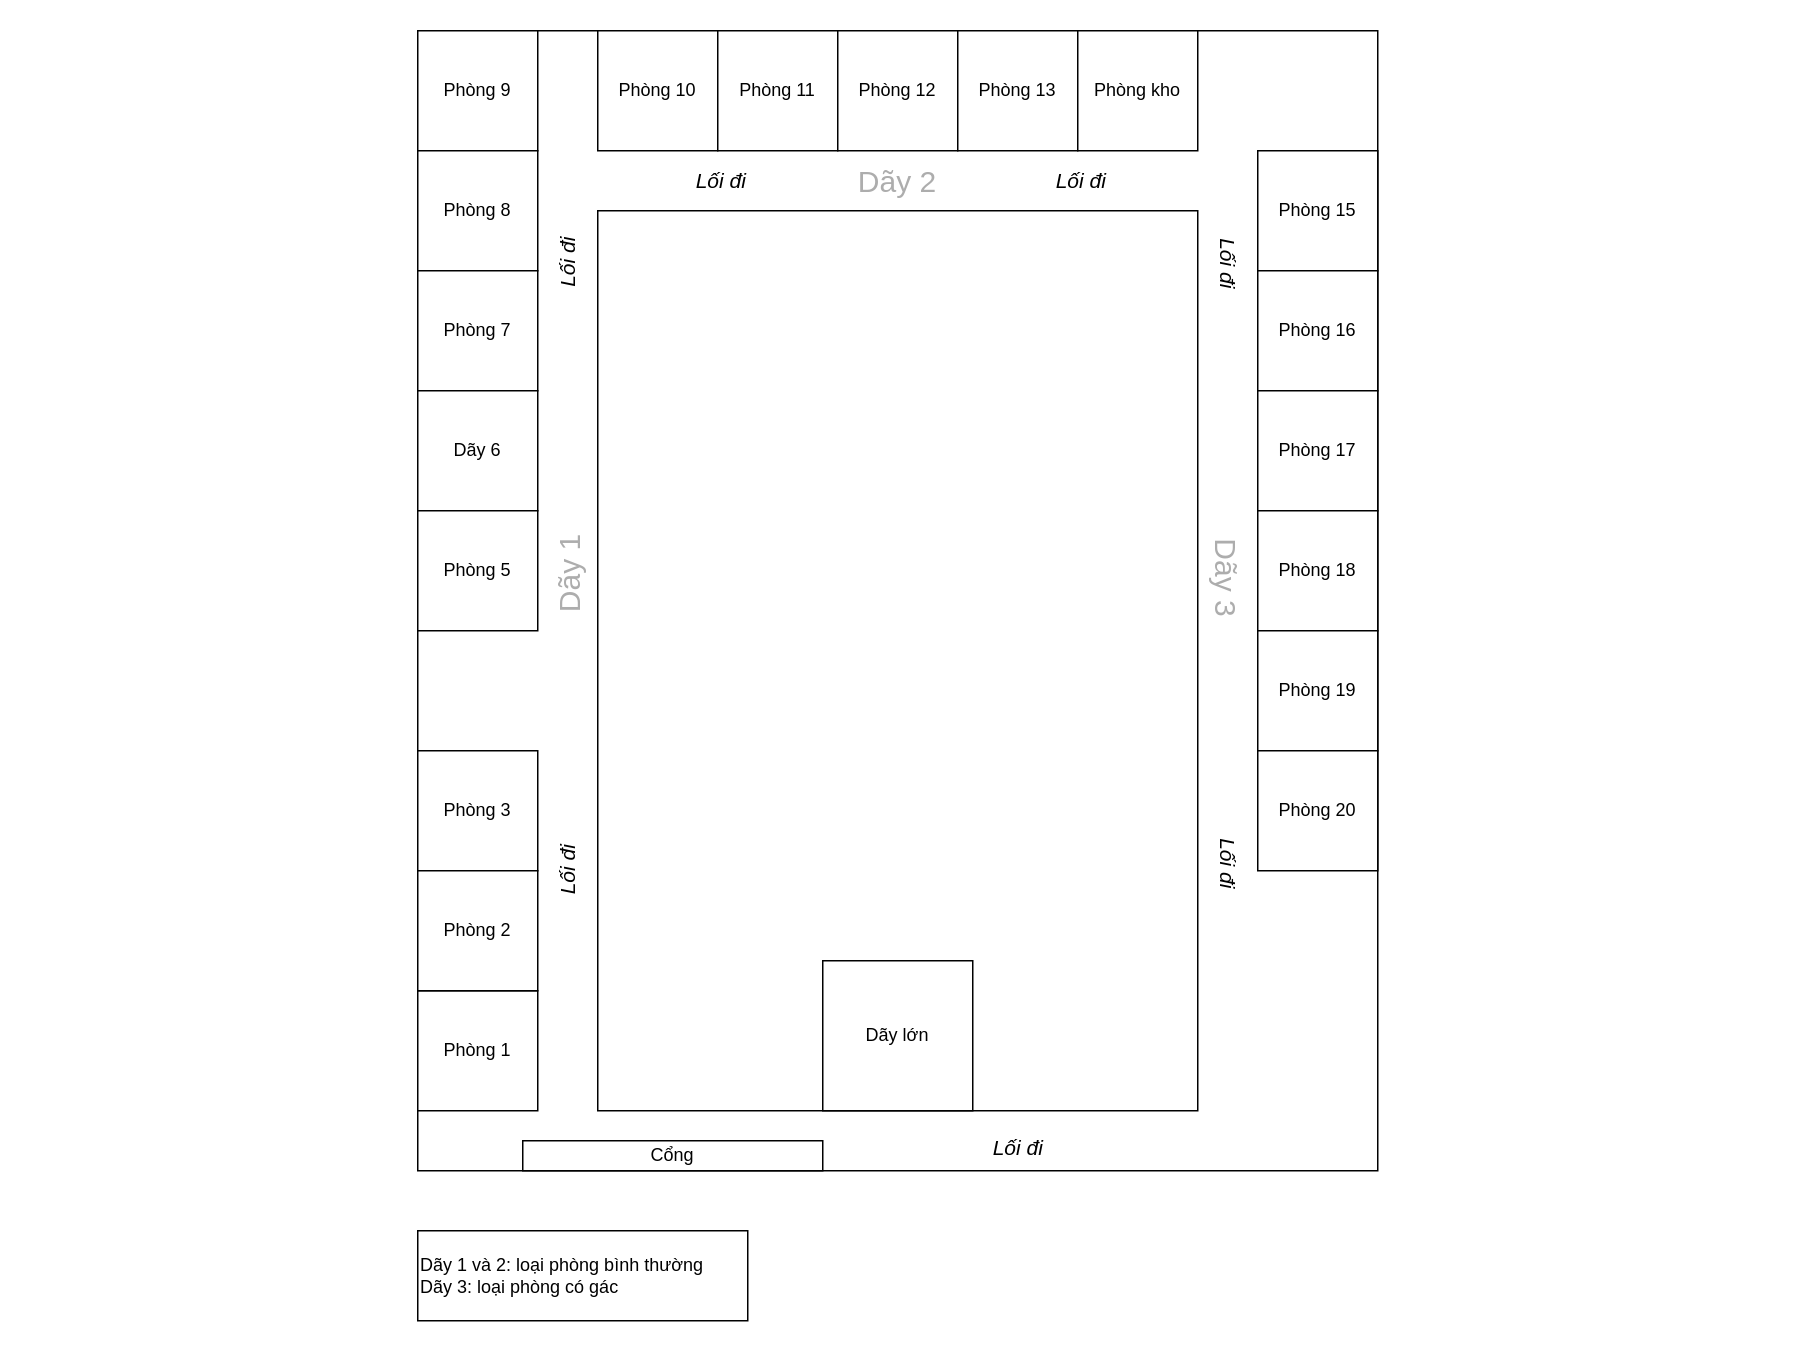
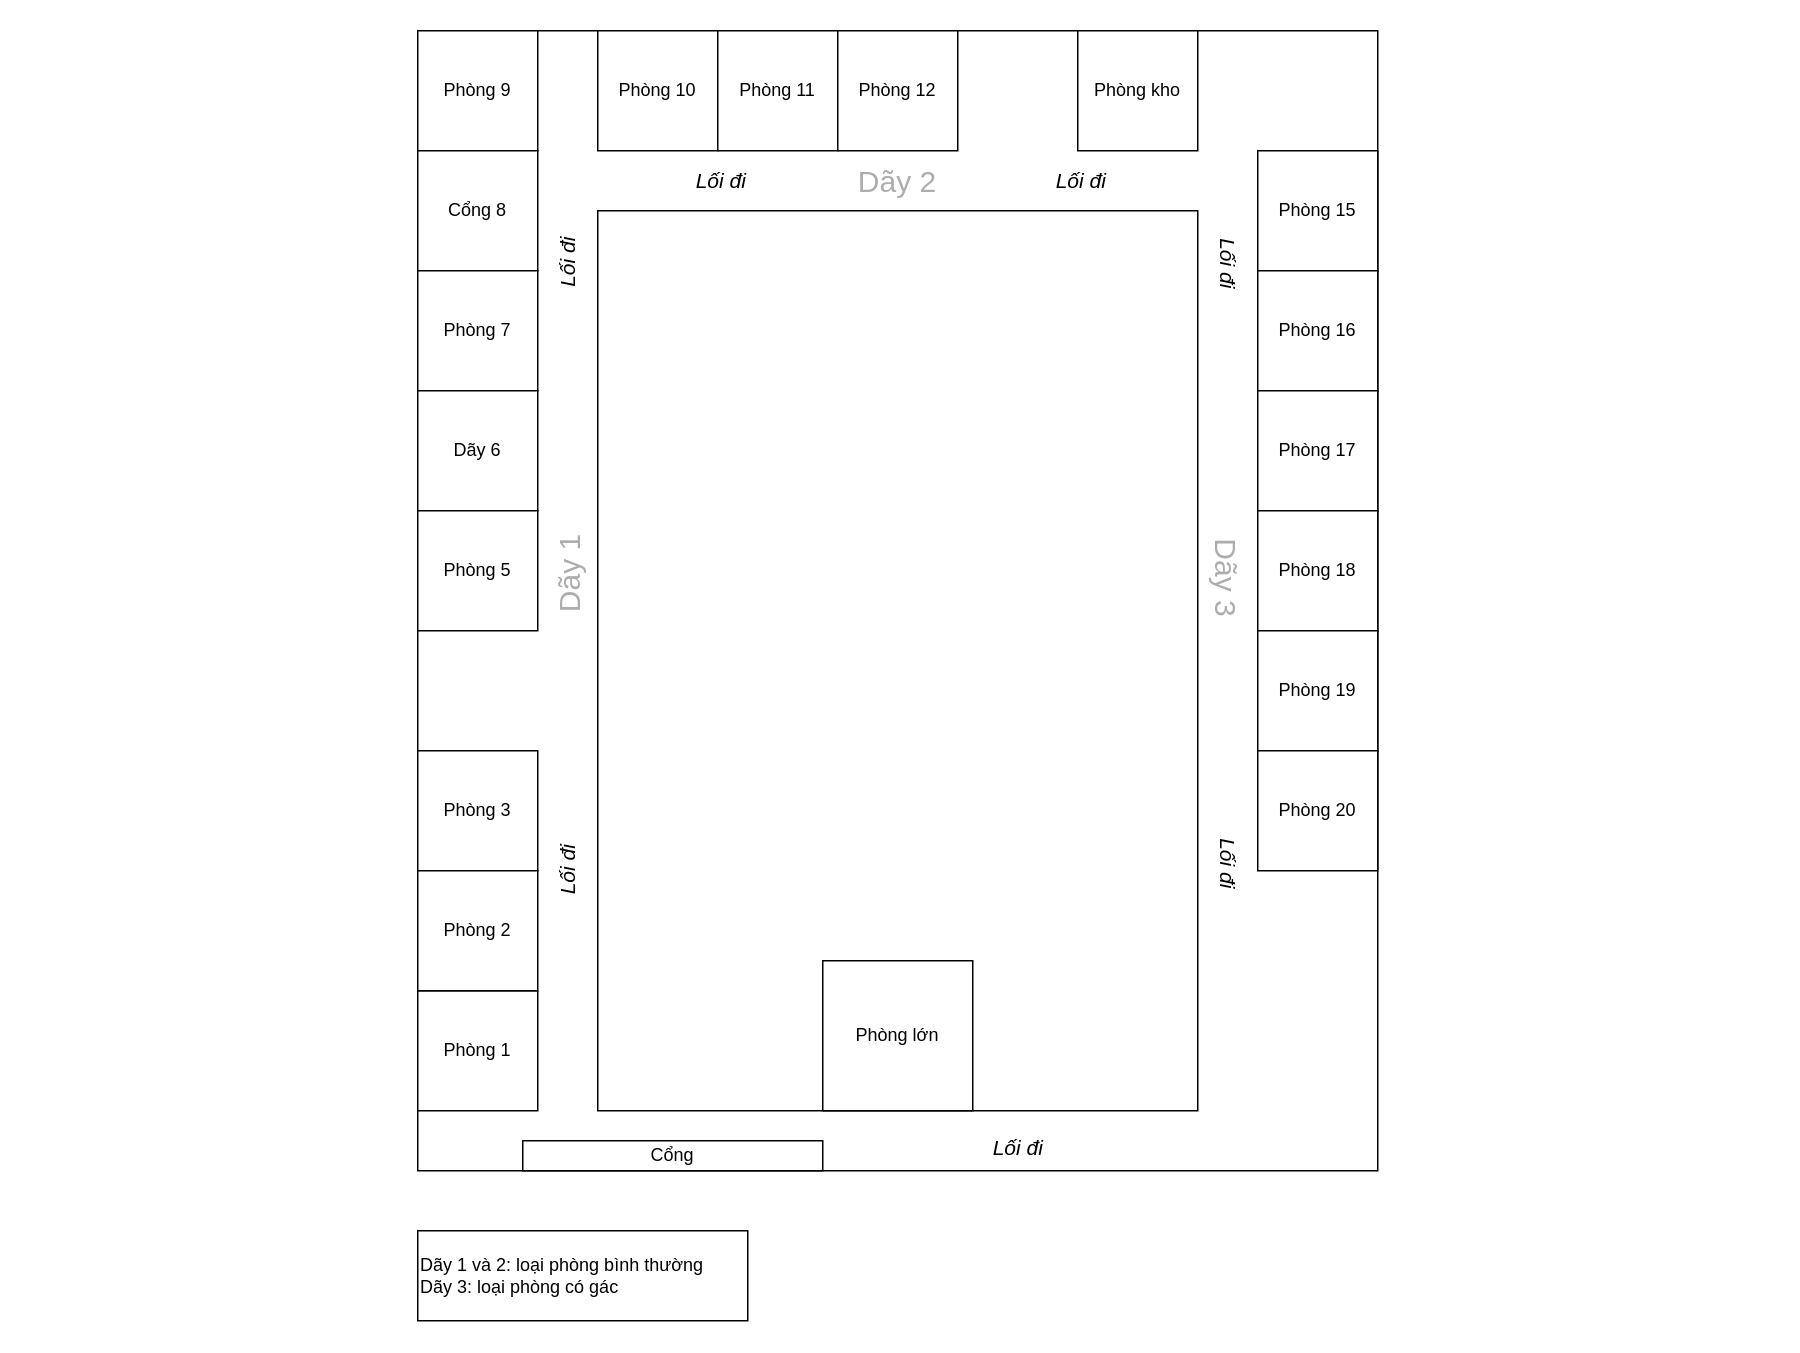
(1018, 91) -> none
(478, 211) -> (478, 211)
(898, 1036) -> (898, 1036)
